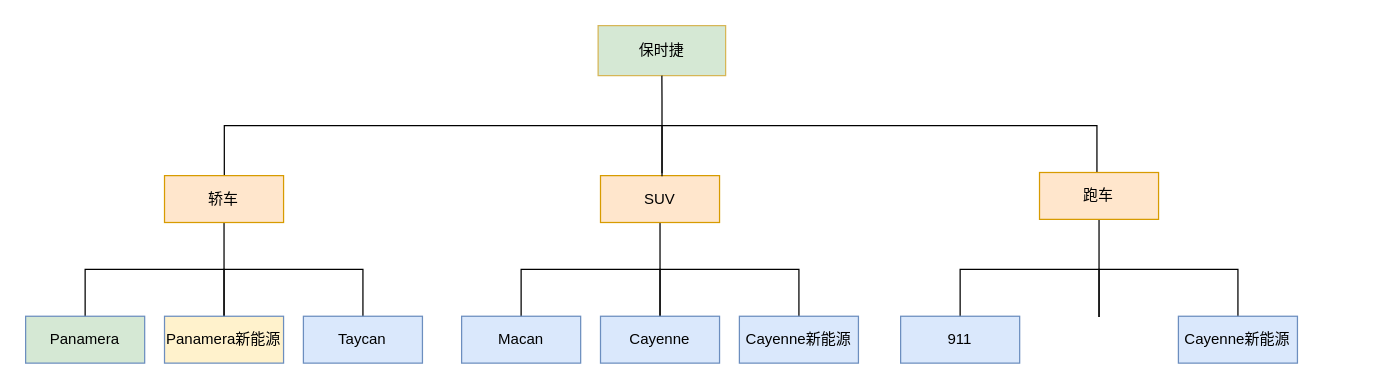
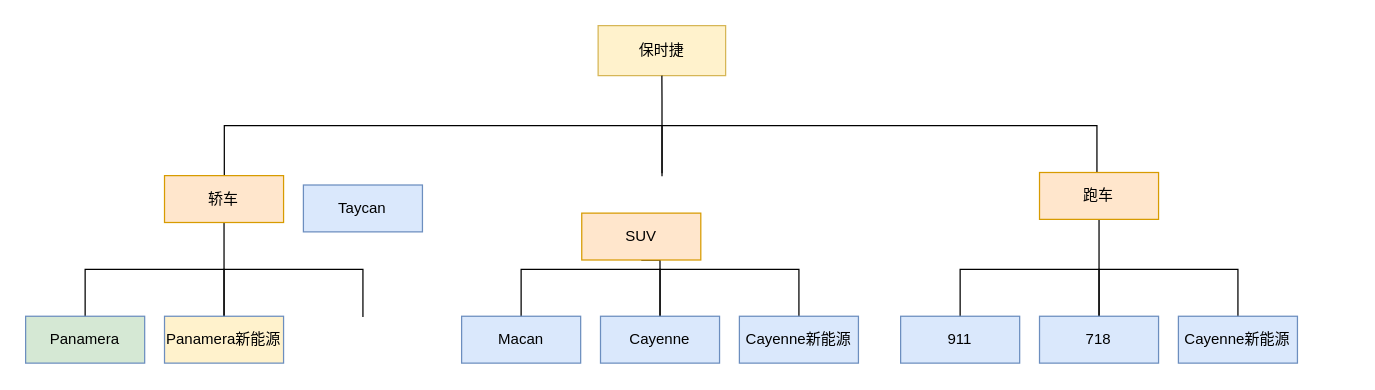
(662, 51) -> (662, 51)
(660, 199) -> (641, 237)
(363, 340) -> (363, 208)
none -> (1099, 340)
